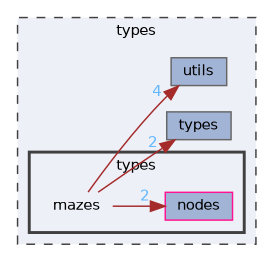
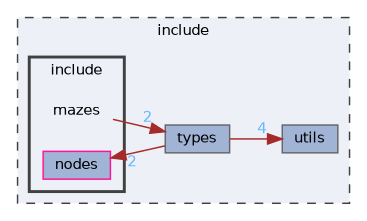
(137, 31) -> (184, 31)
(126, 143) -> (249, 139)
(132, 206) -> (145, 150)
